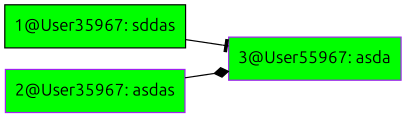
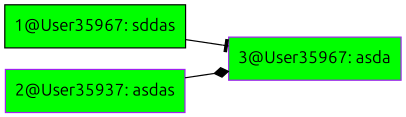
(315, 59) -> (315, 59)
(95, 91) -> (95, 91)
